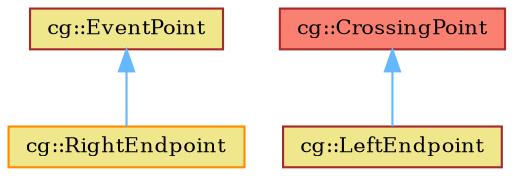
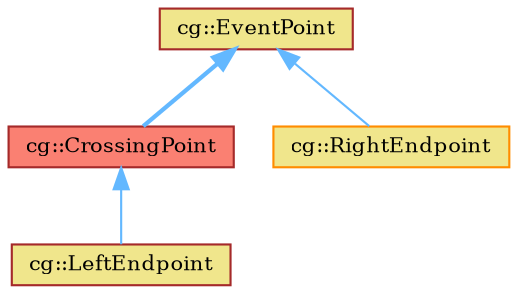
none -> (180, 95)
